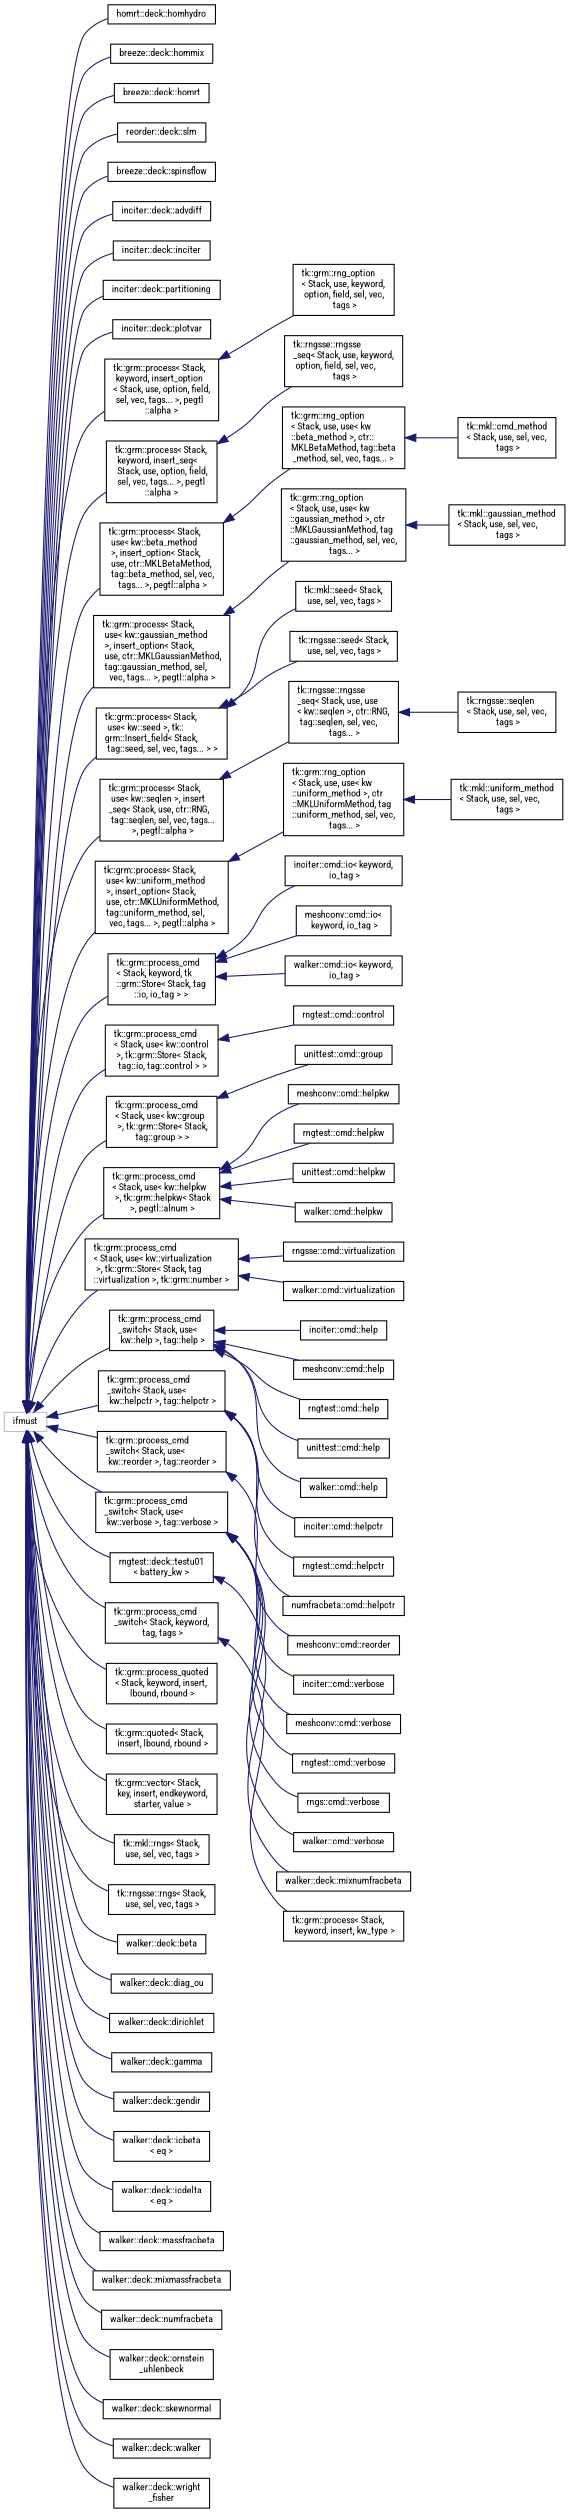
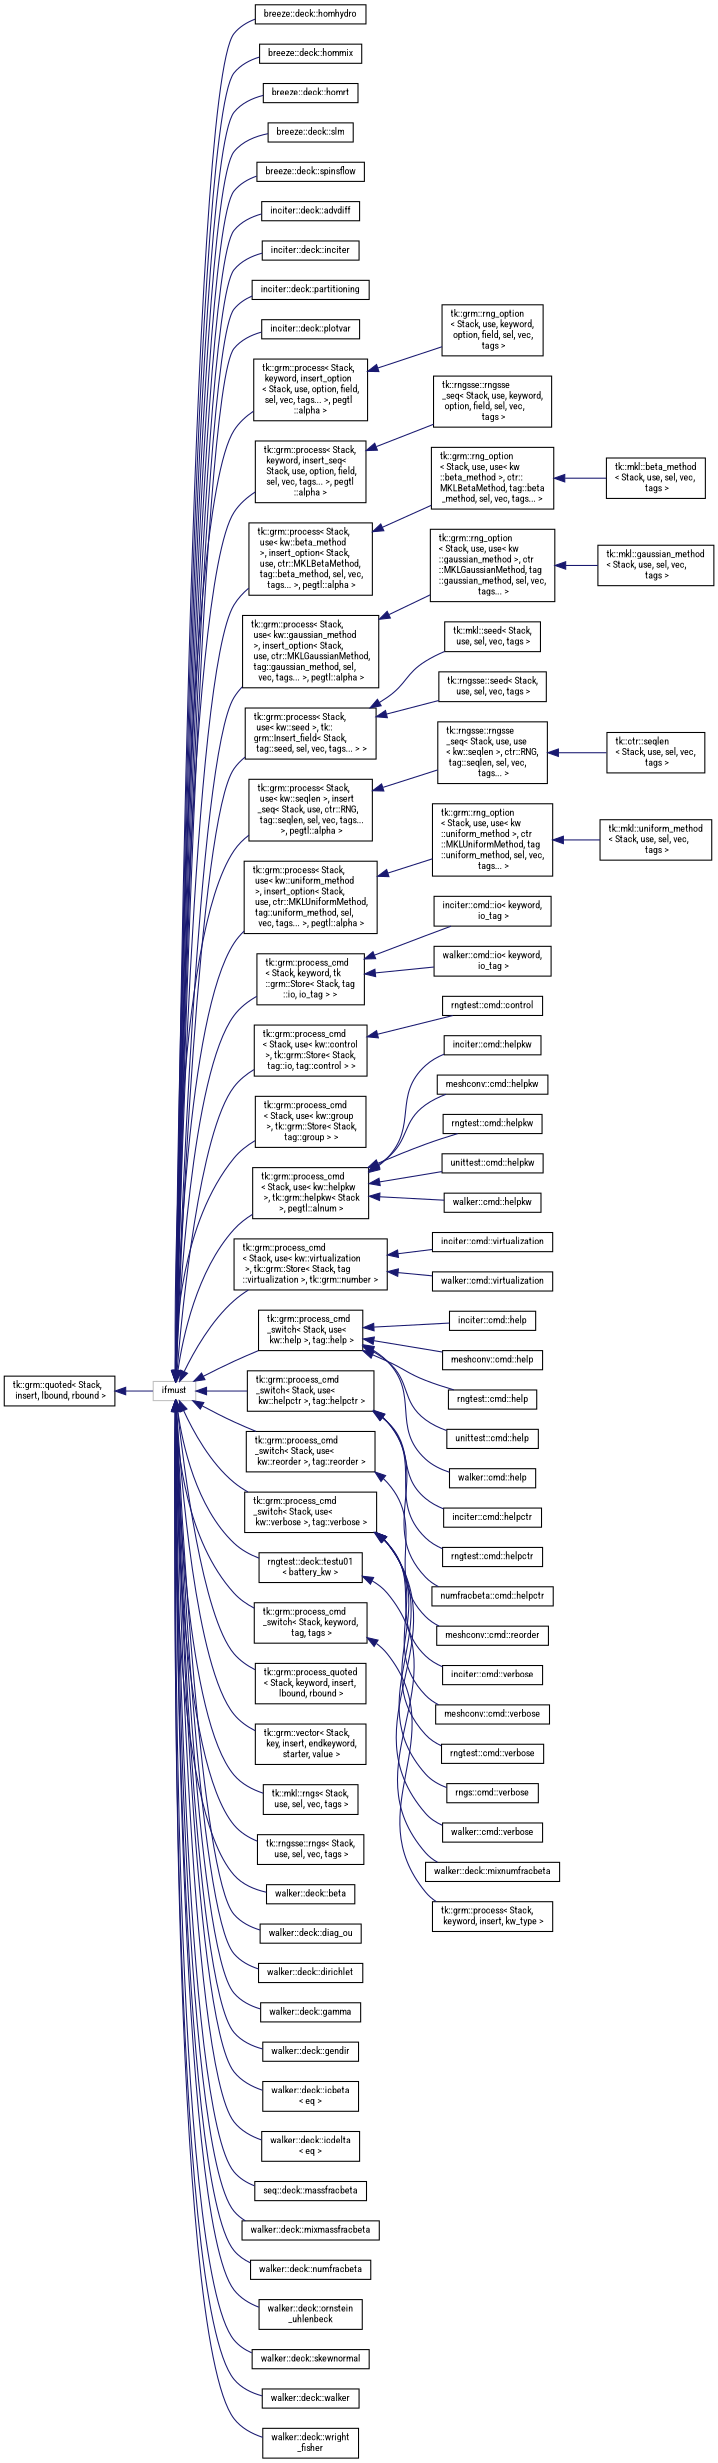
(162, 14) -> (311, 14)
(162, 132) -> (311, 132)
(507, 438) -> (656, 478)
(507, 712) -> (656, 753)
(344, 921) -> none
none -> (493, 1045)
(344, 1055) -> none
(344, 1252) -> (493, 1242)
(49, 1609) -> (139, 1391)
(162, 2241) -> (311, 2191)
